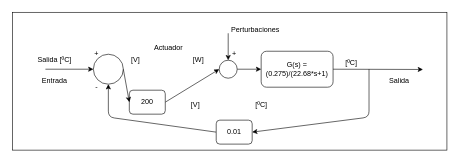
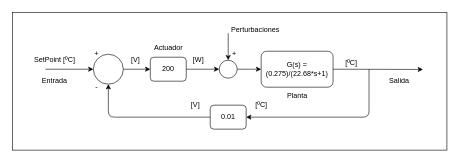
(55, 60) -> (55, 60)
none -> (297, 96)
(147, 102) -> (168, 69)
(234, 132) -> (228, 117)
